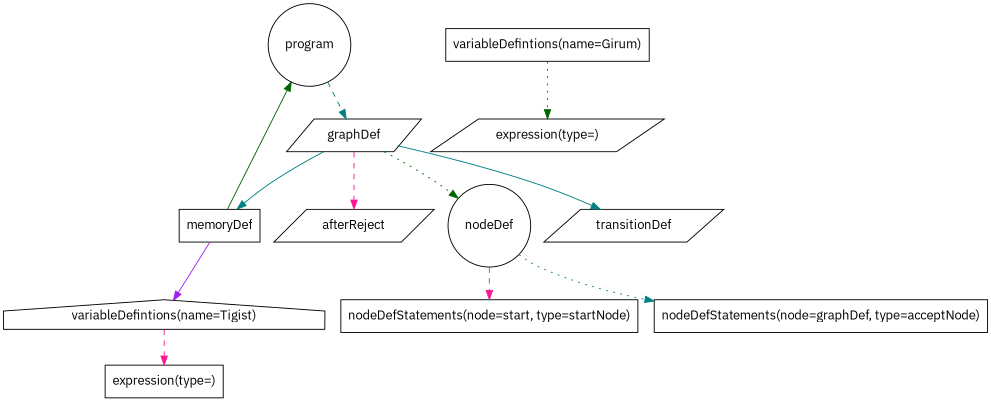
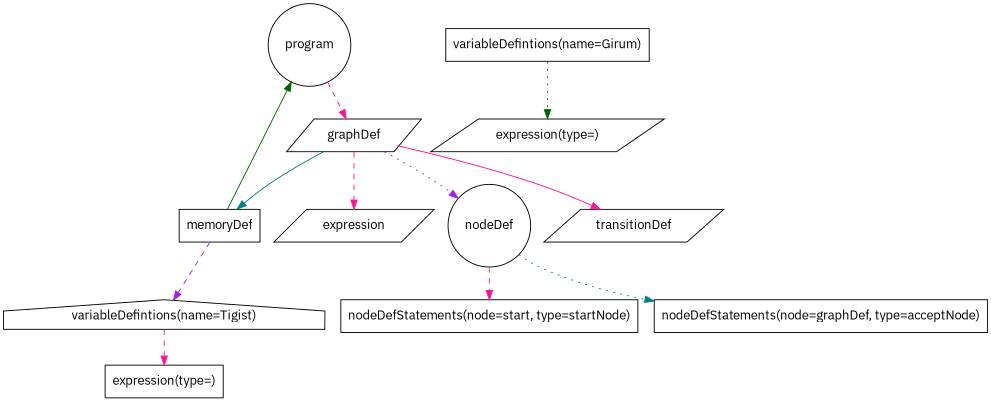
(335, 96) -> (335, 96)
(418, 171) -> (418, 171)
(496, 171) -> (496, 171)
(354, 226) -> (354, 226)
(194, 268) -> (194, 268)
